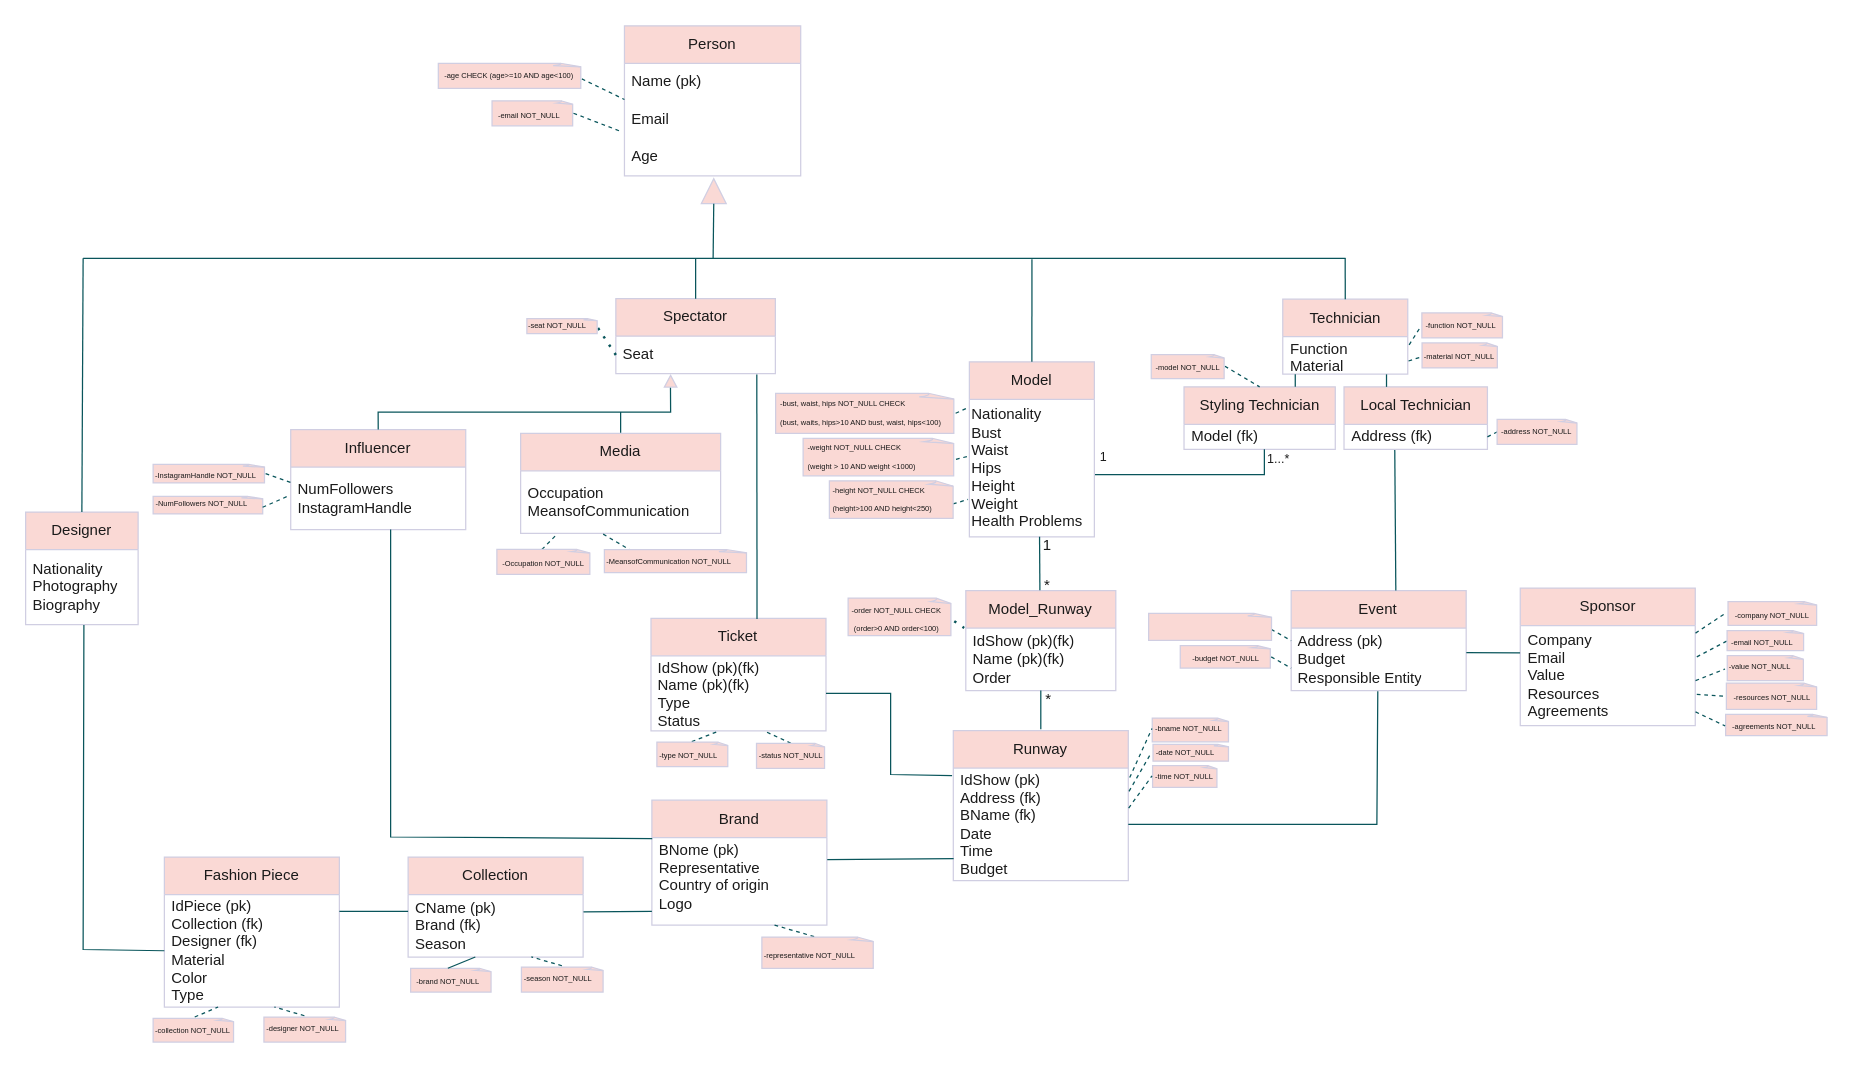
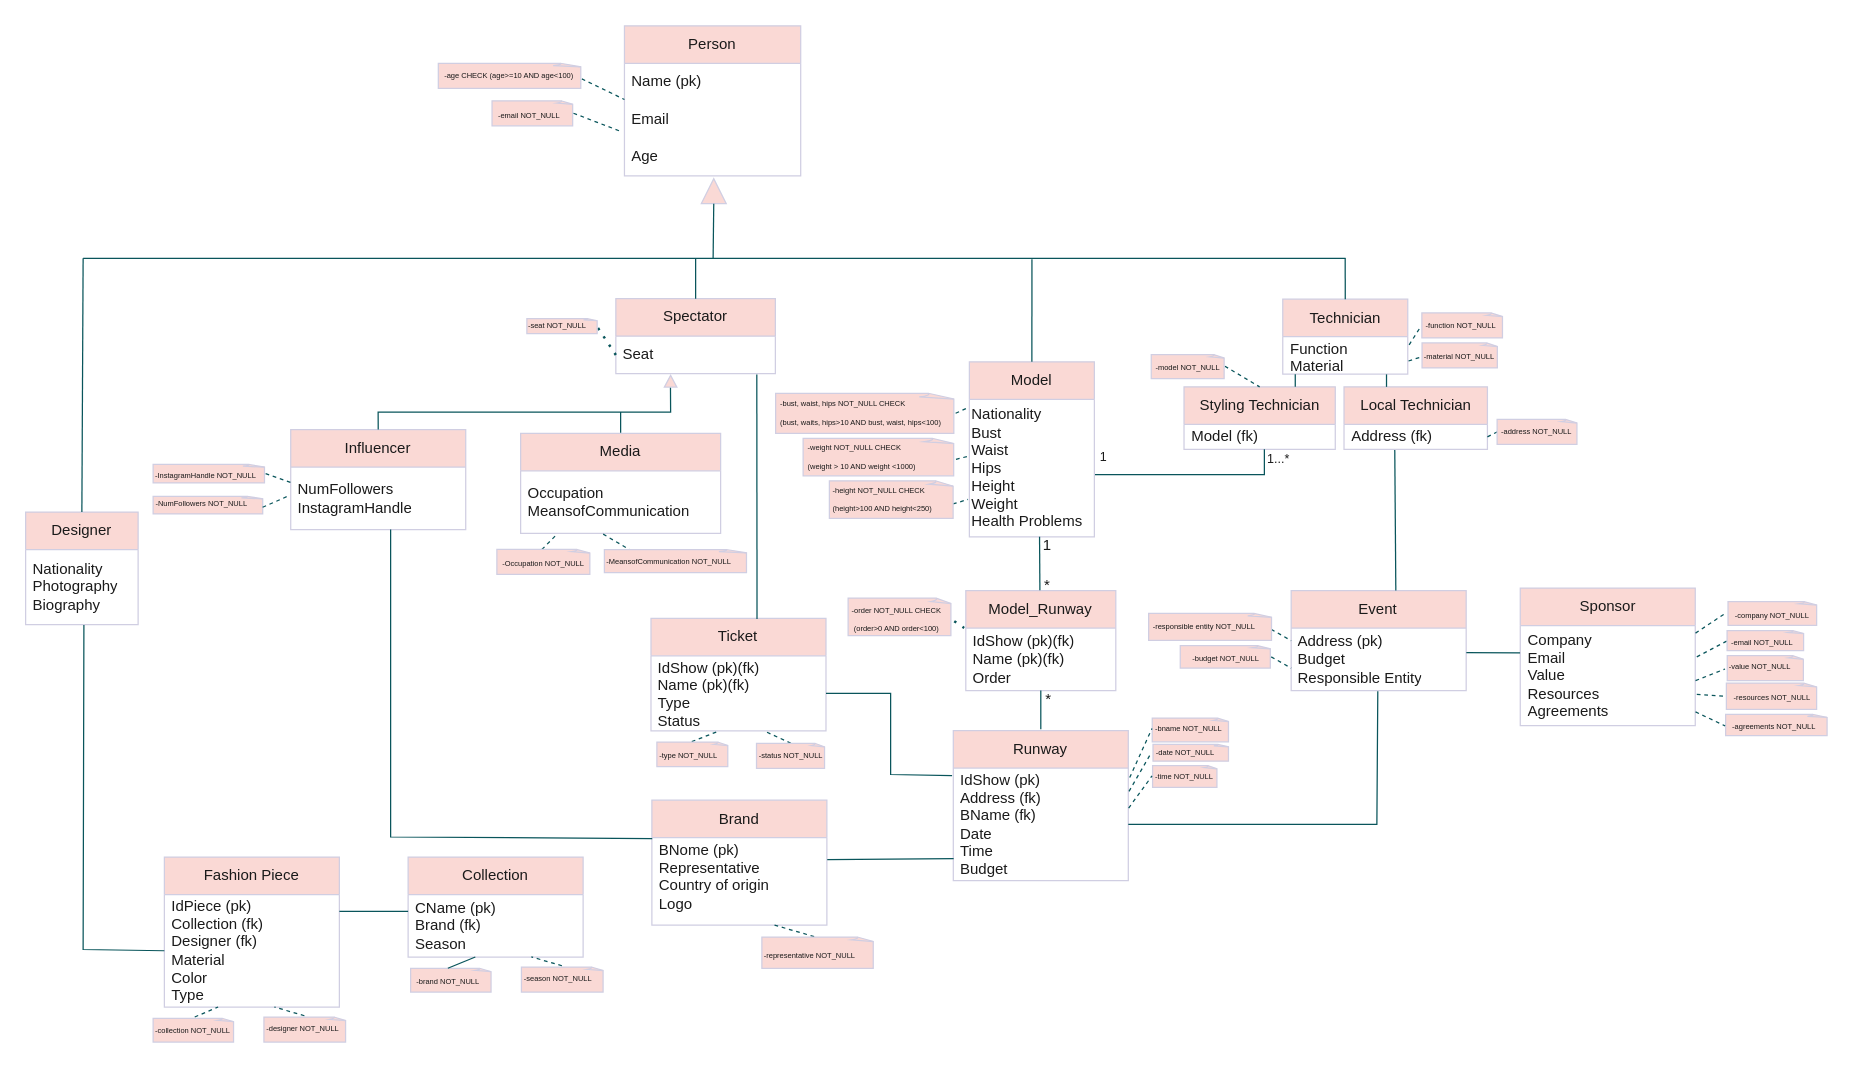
none -> (1205, 625)
(617, 911) -> none
